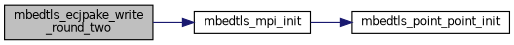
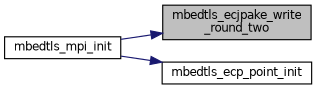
(168, 22) -> (136, 37)
(431, 22) -> (237, 73)
